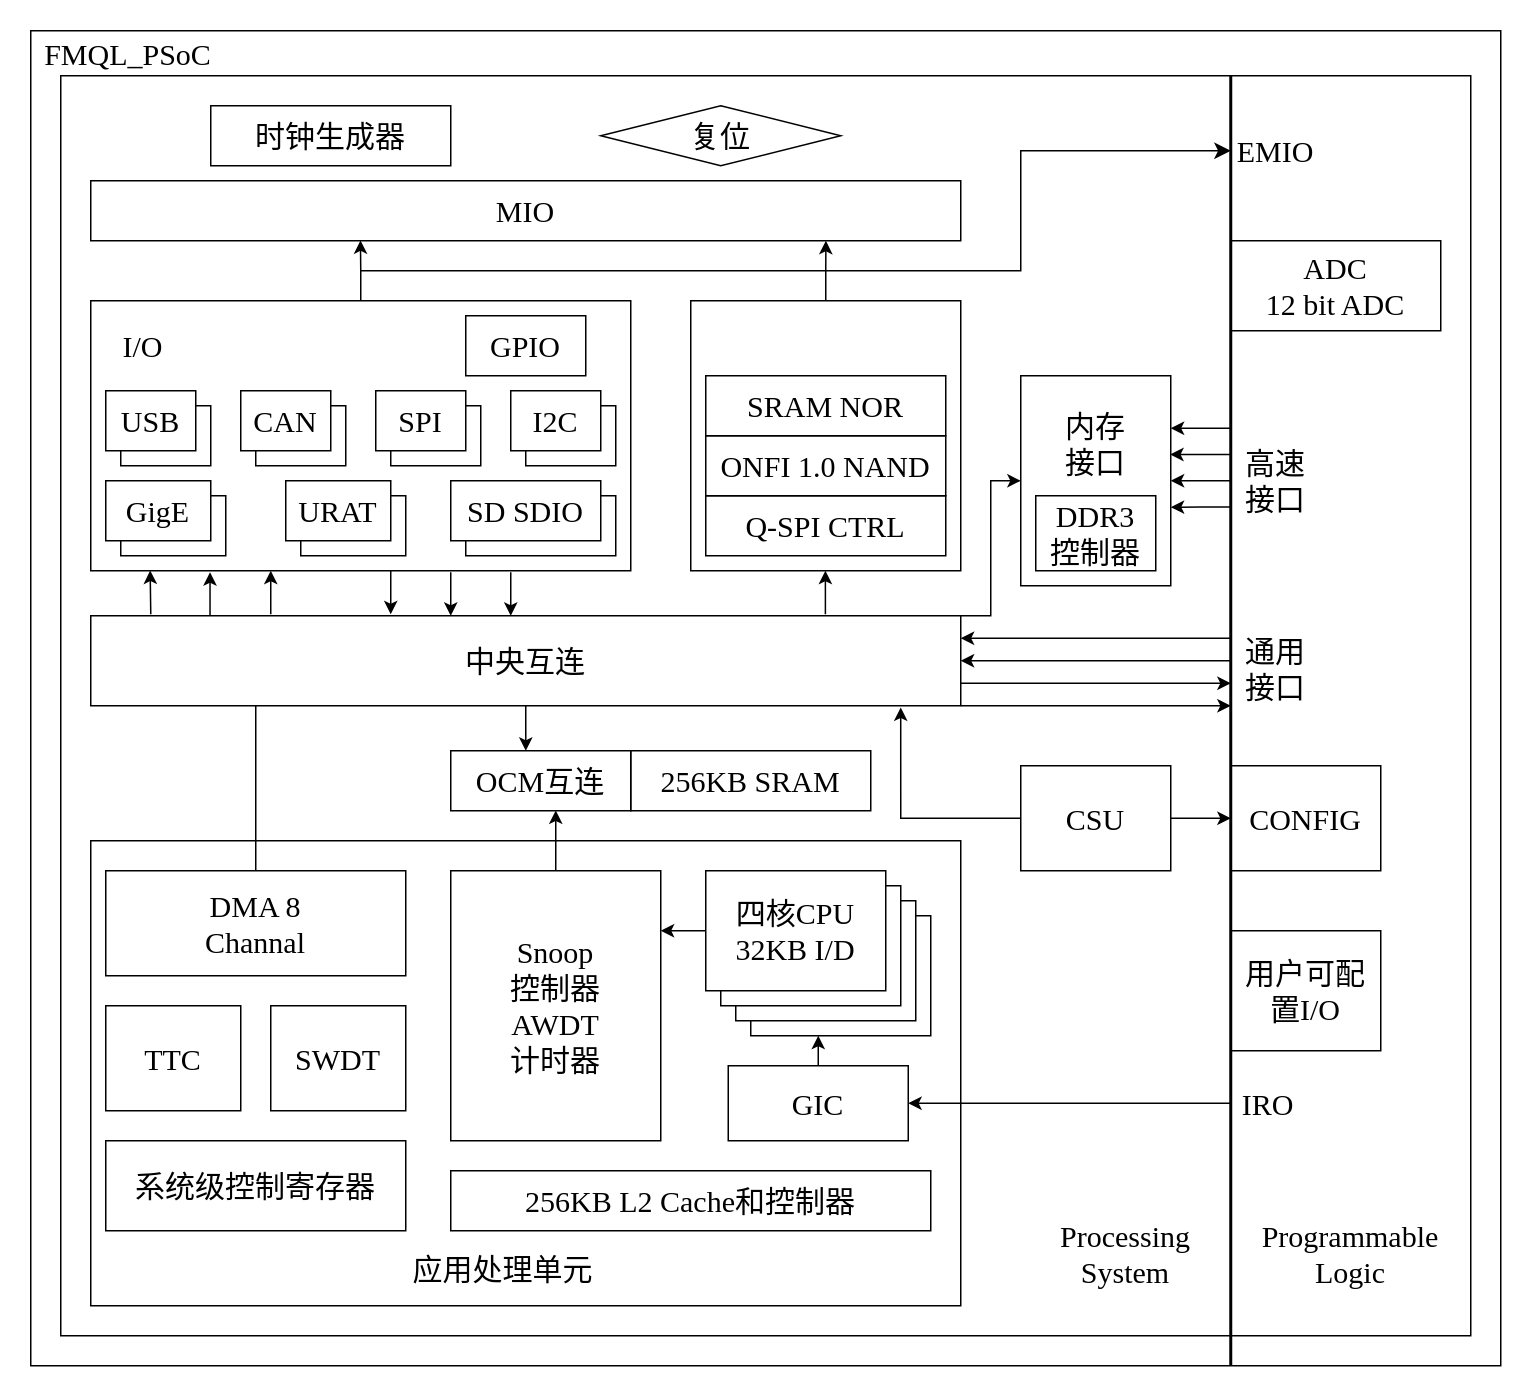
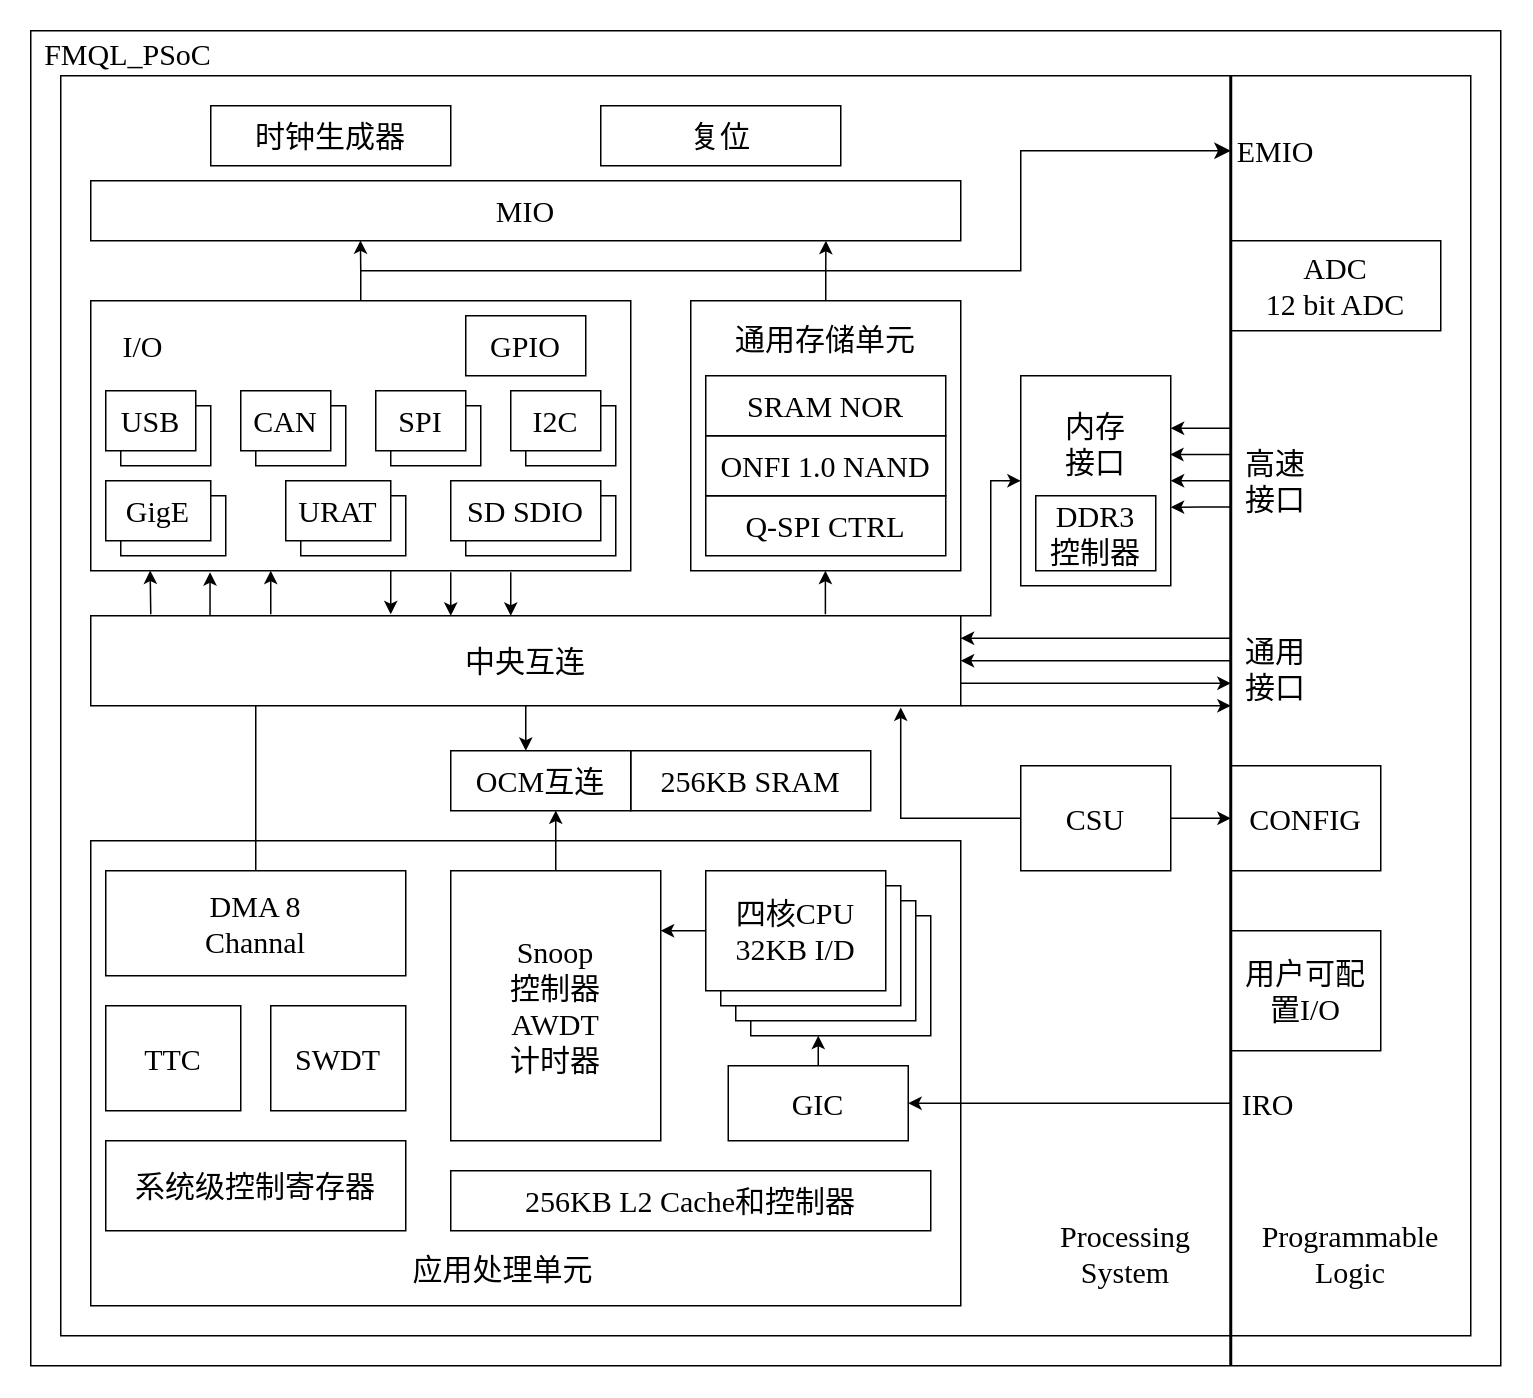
(721, 136) -> (721, 136)
none -> (826, 338)
